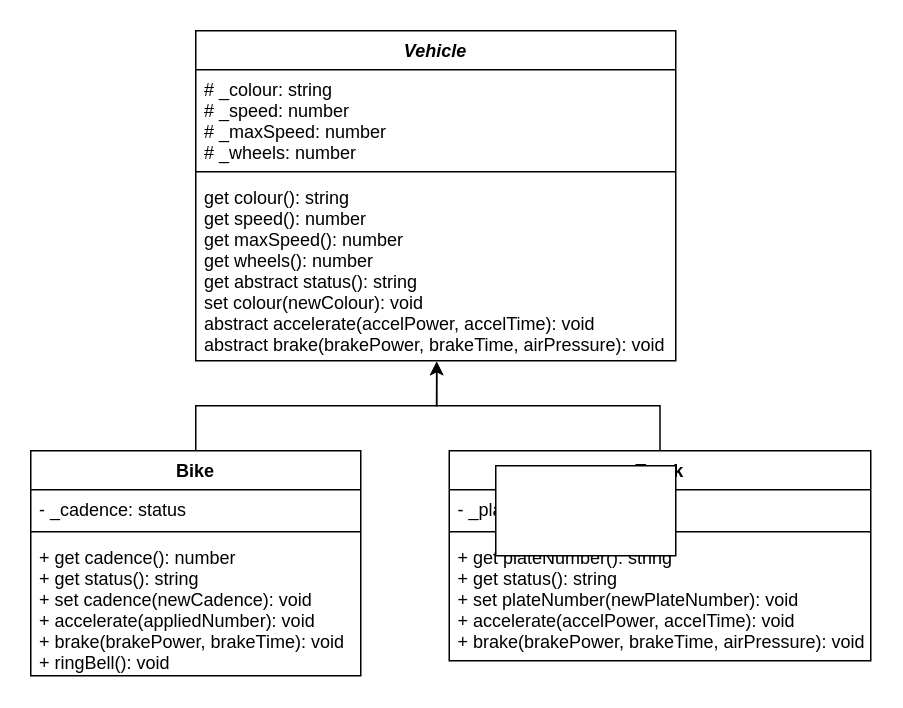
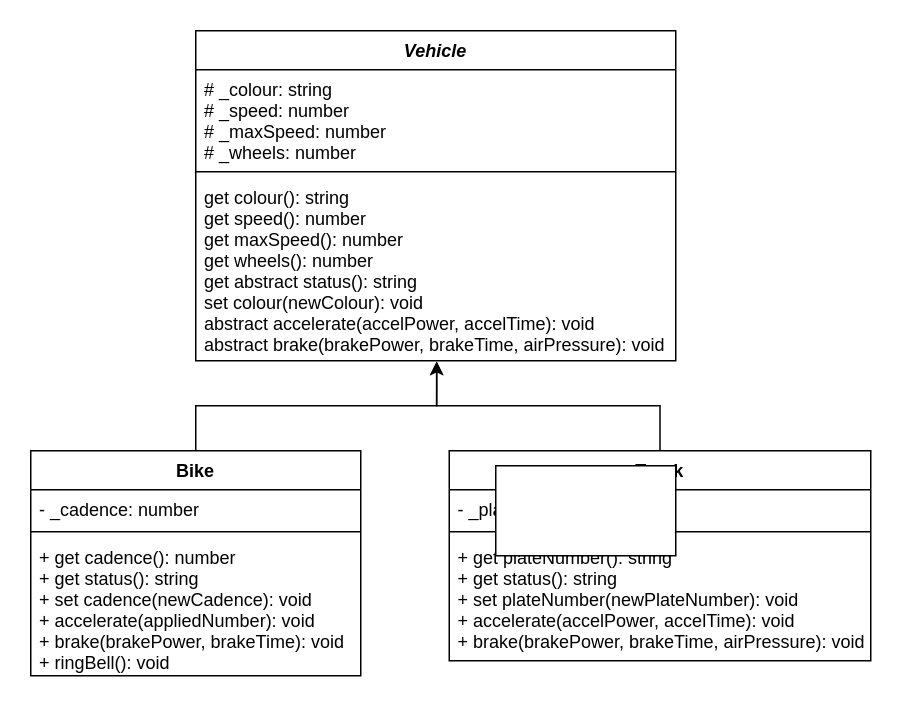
(123, 510) -> (123, 510)
